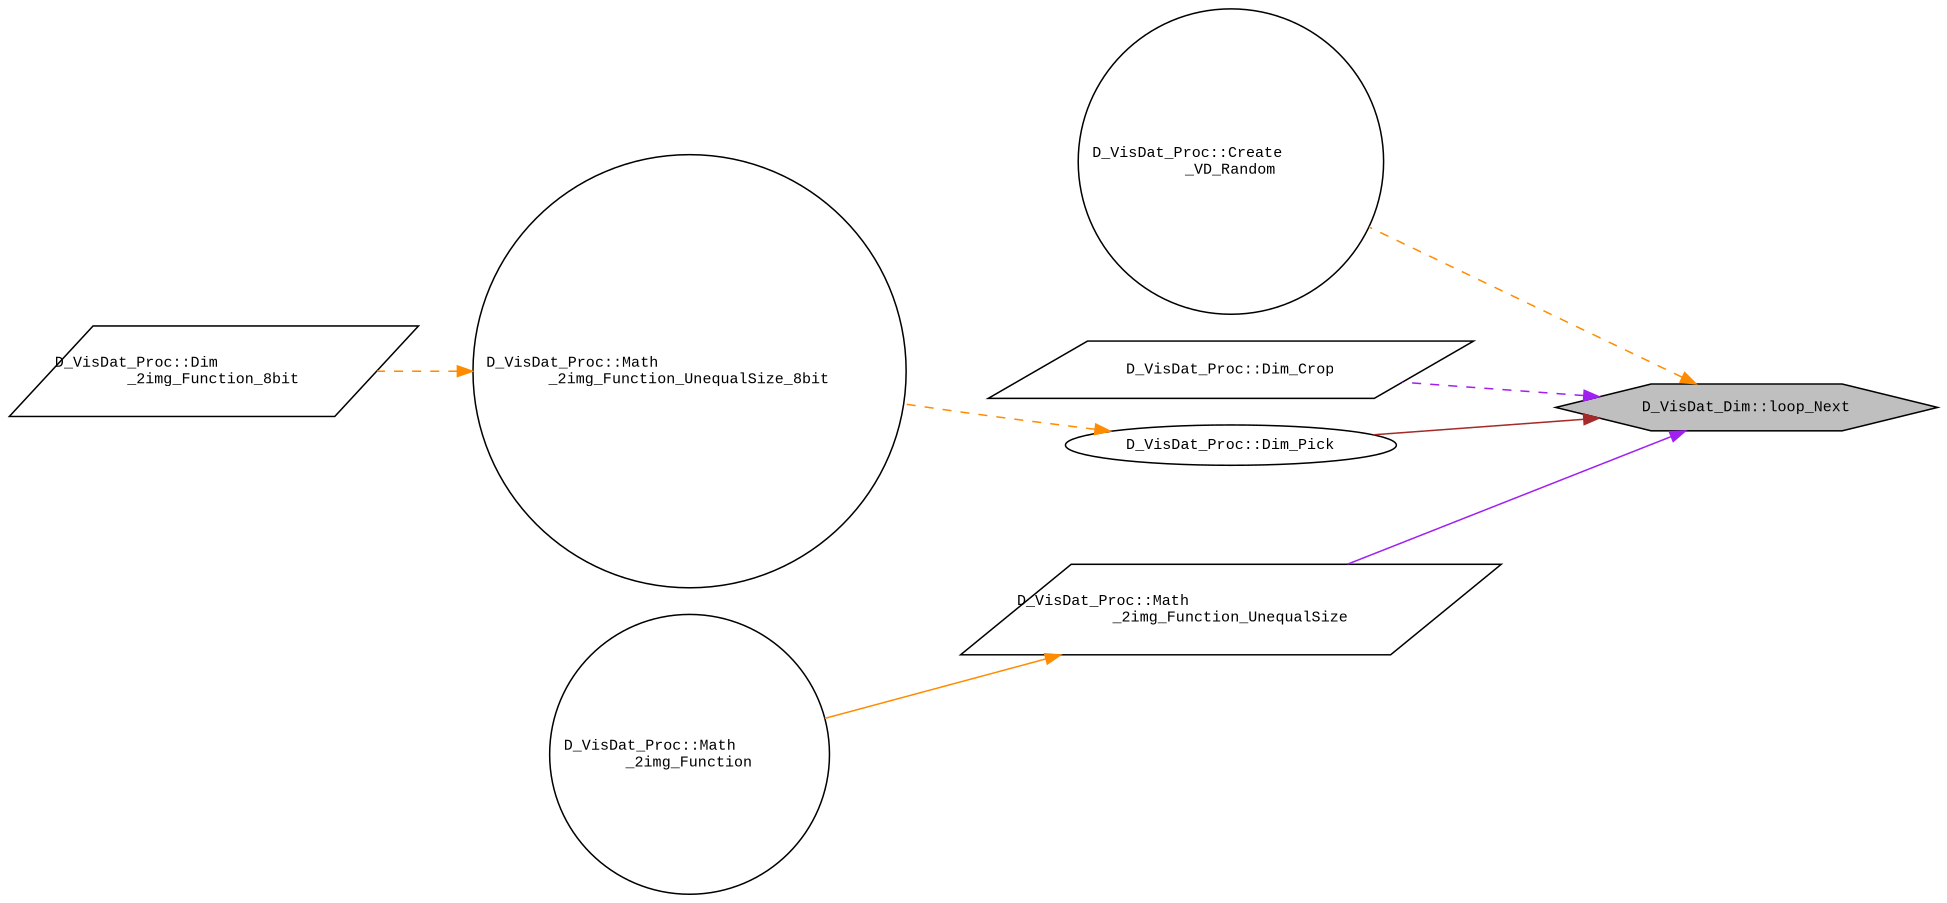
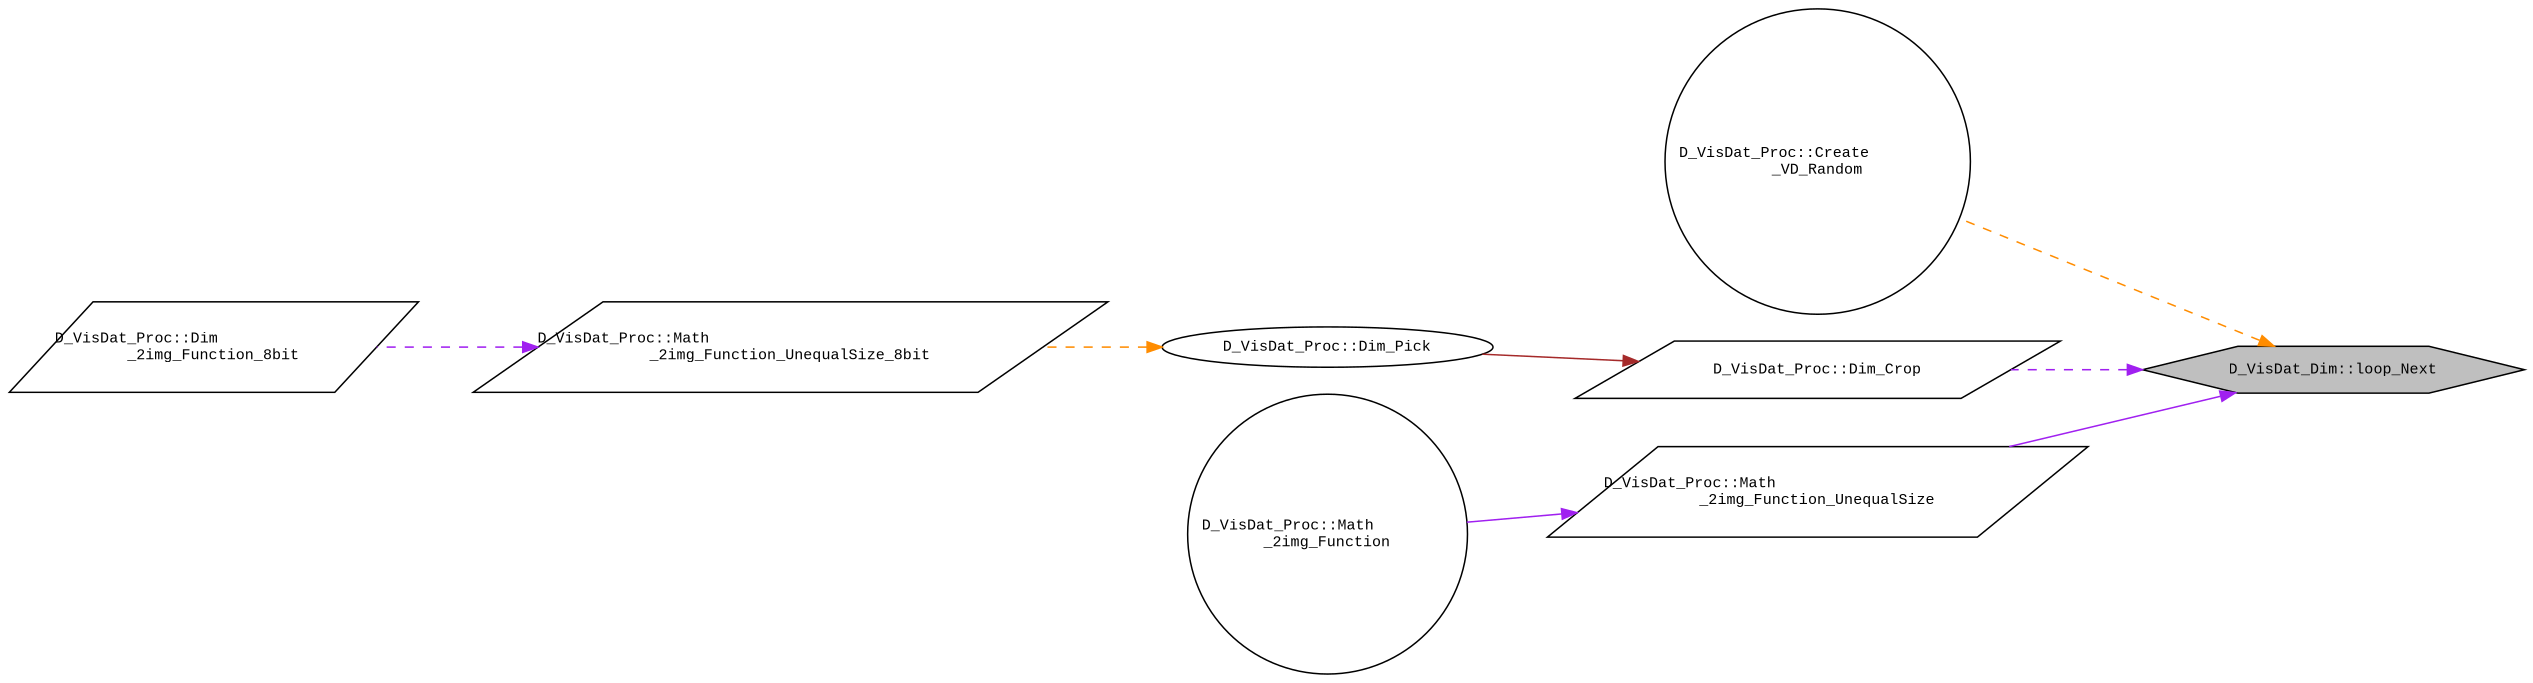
(417, 371) -> (450, 347)
(690, 371) -> (791, 347)
(1478, 427) -> (1553, 357)
(935, 689) -> (1514, 518)
